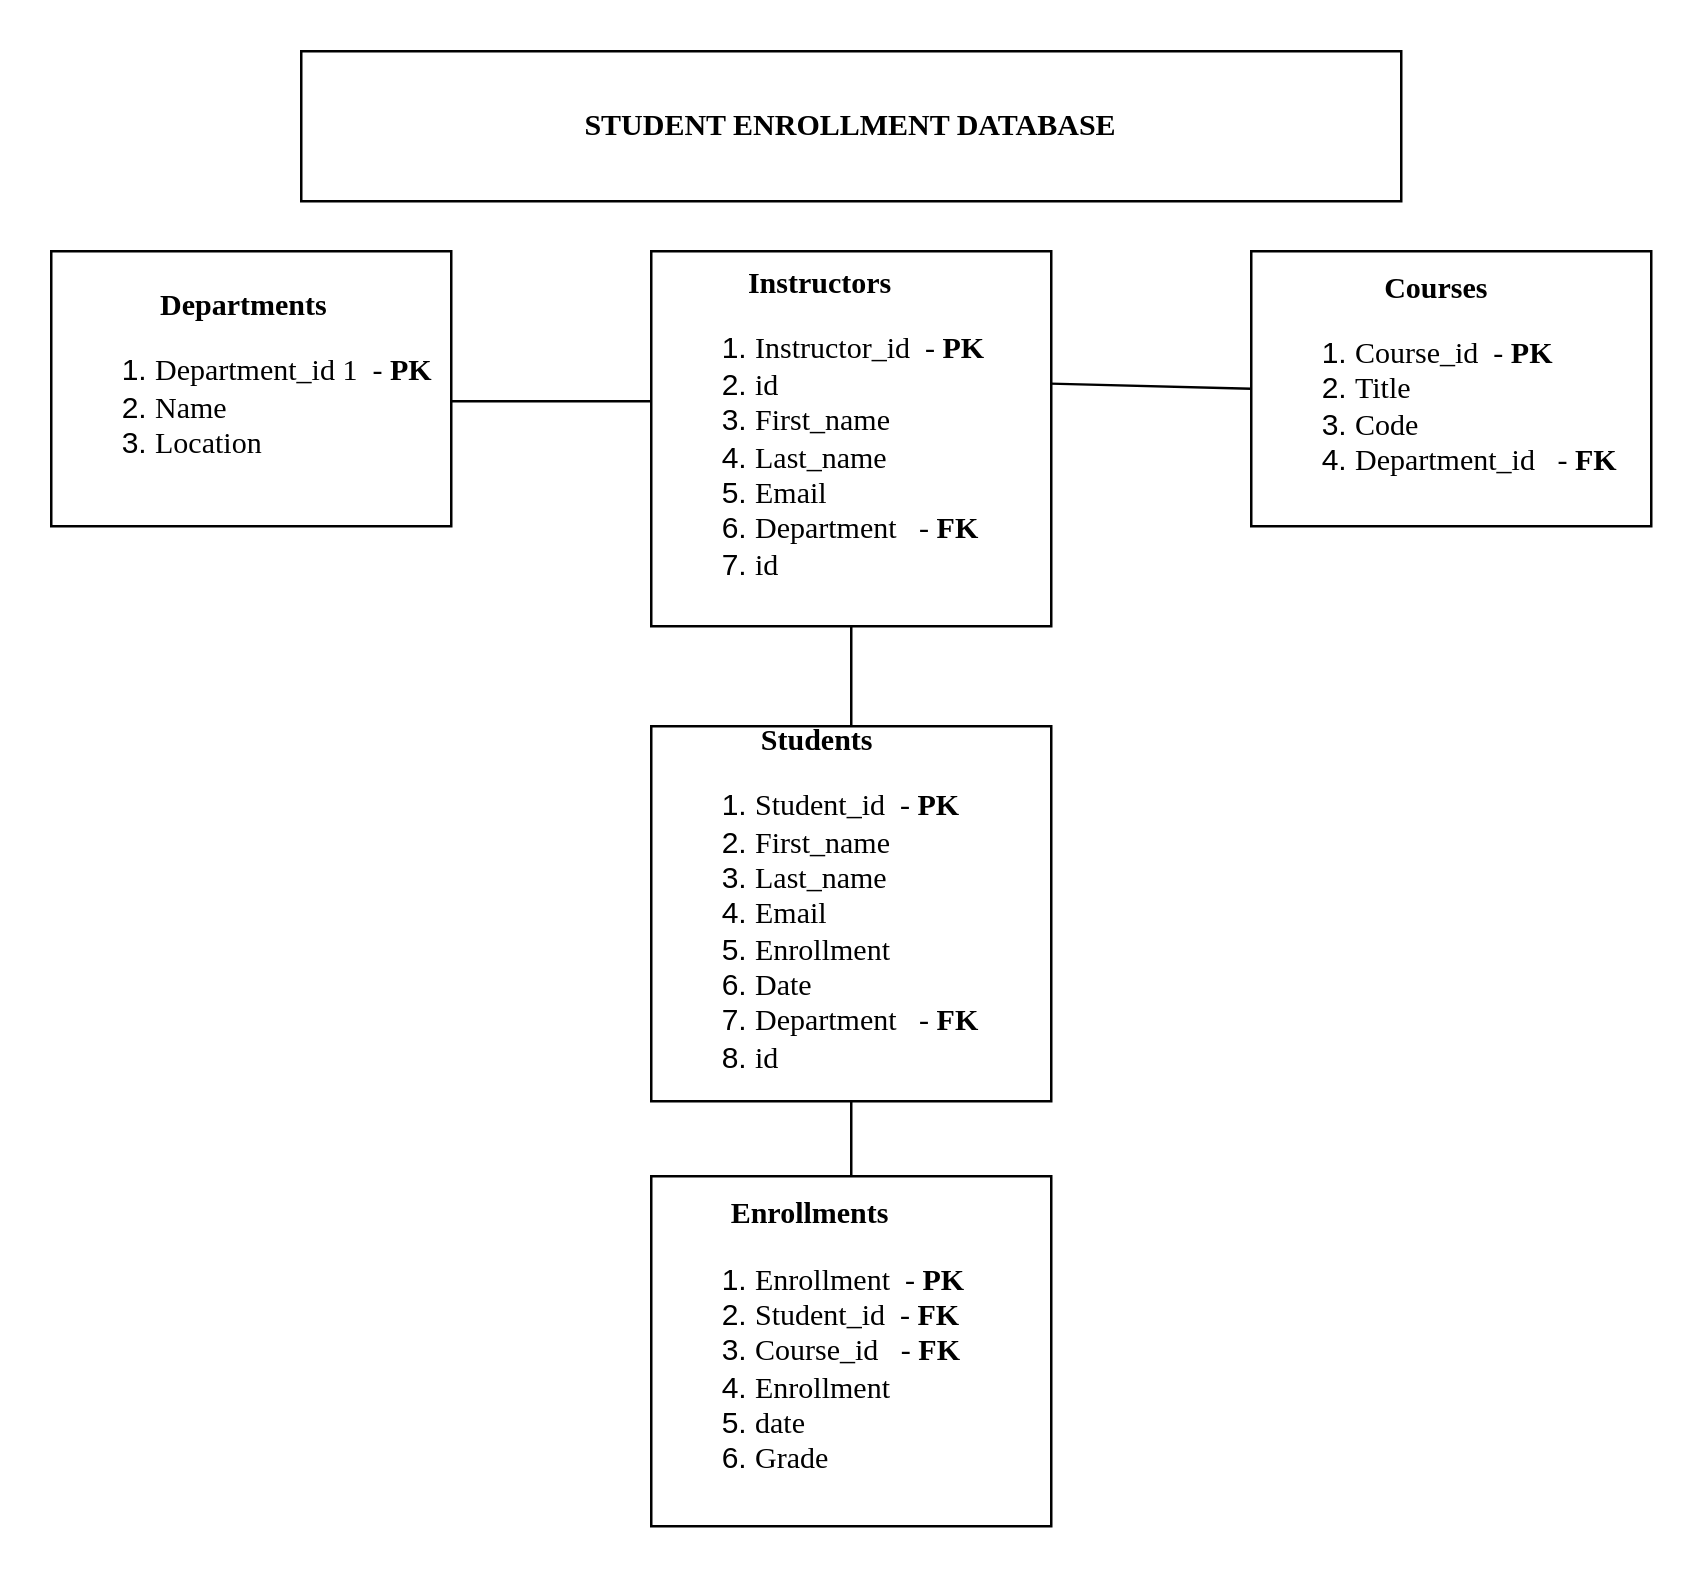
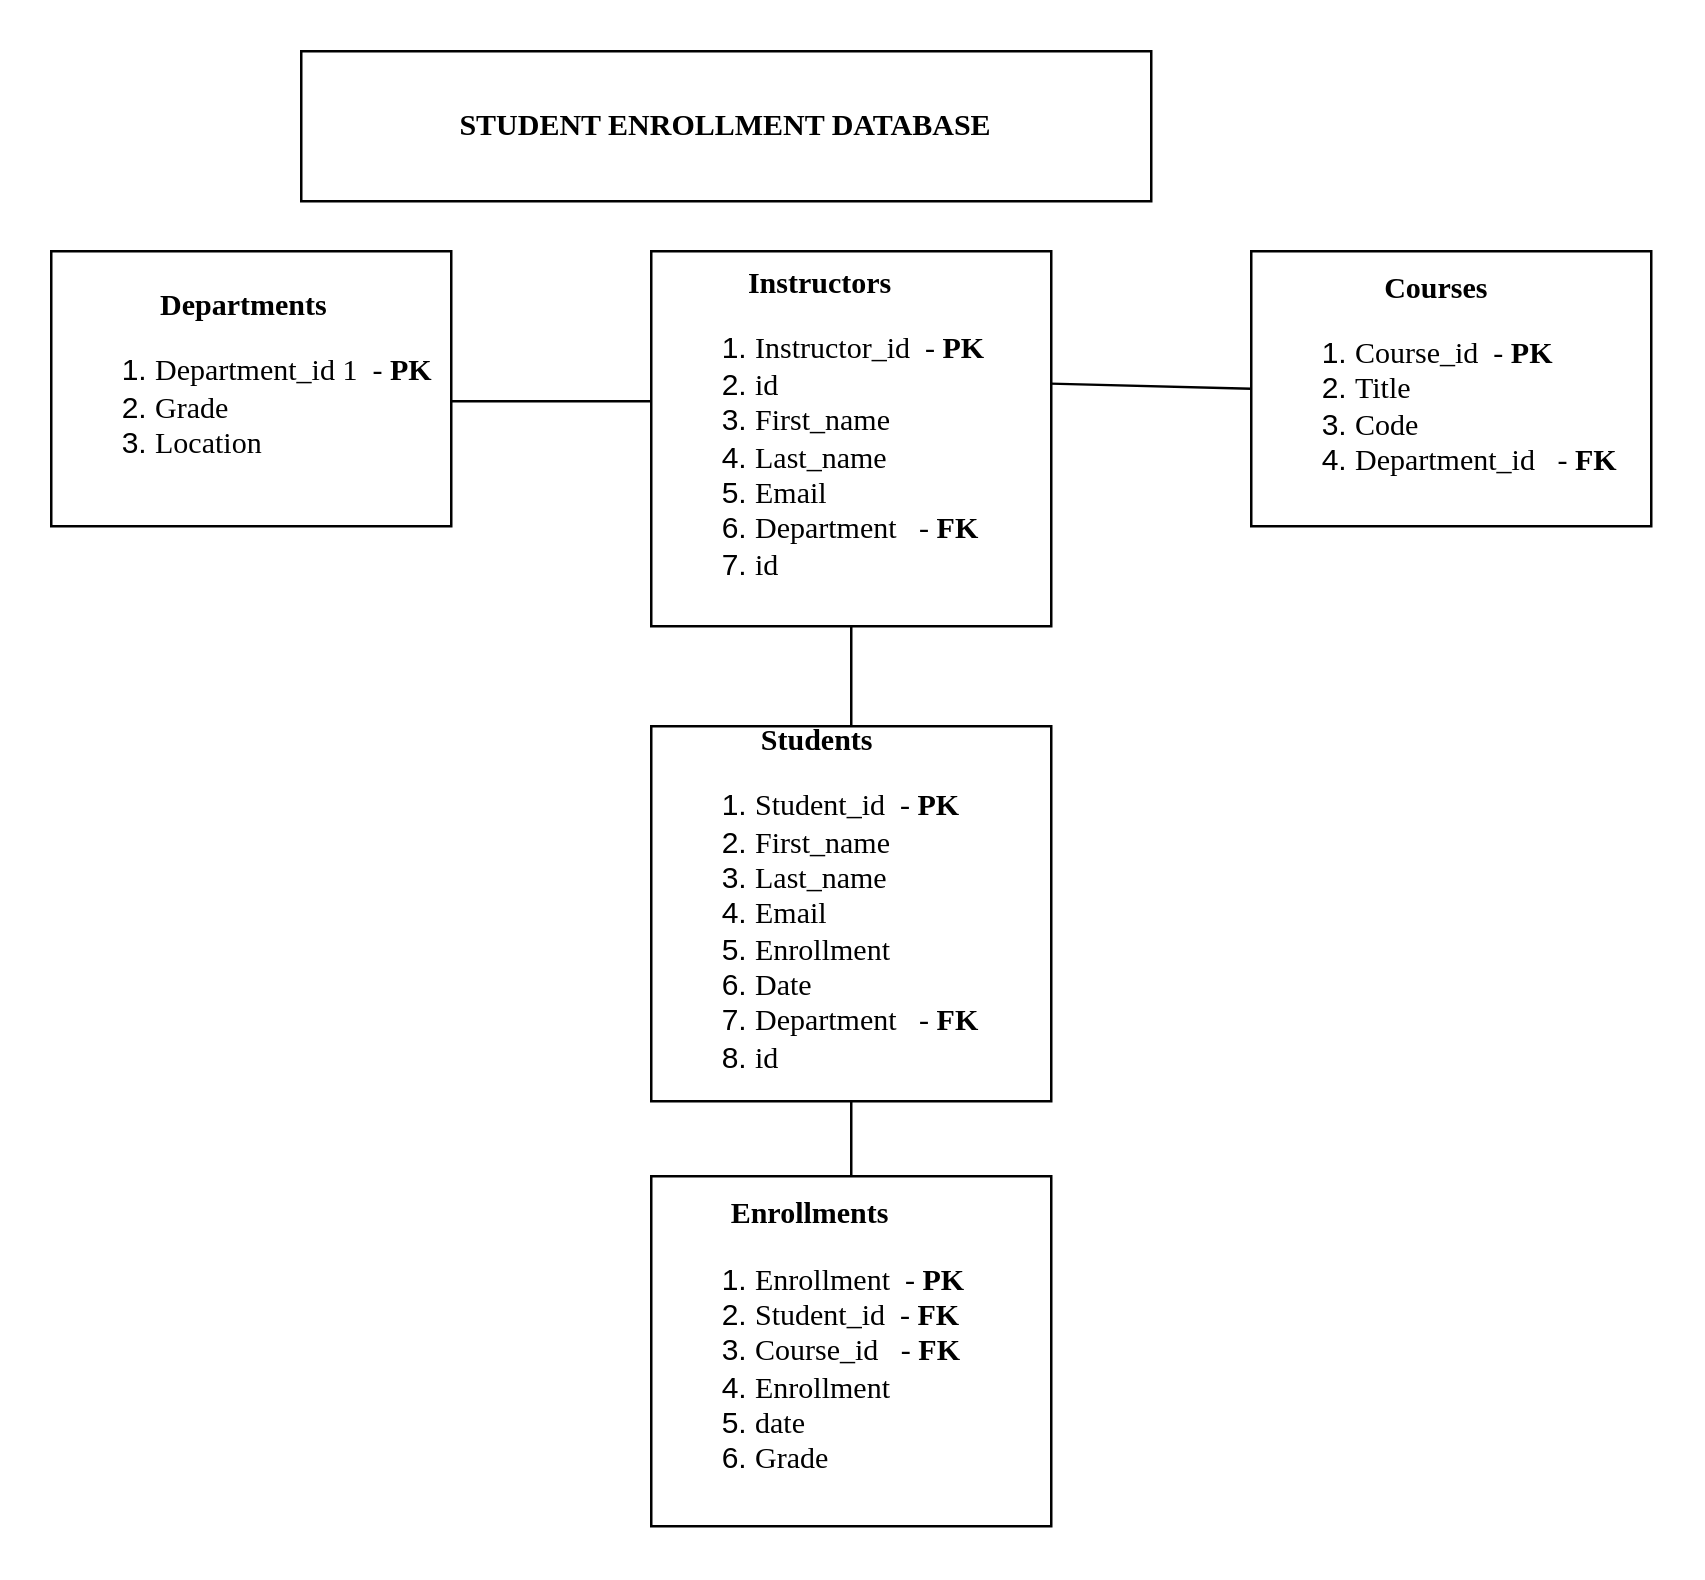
(851, 126) -> (726, 126)
(217, 389) -> (217, 389)
